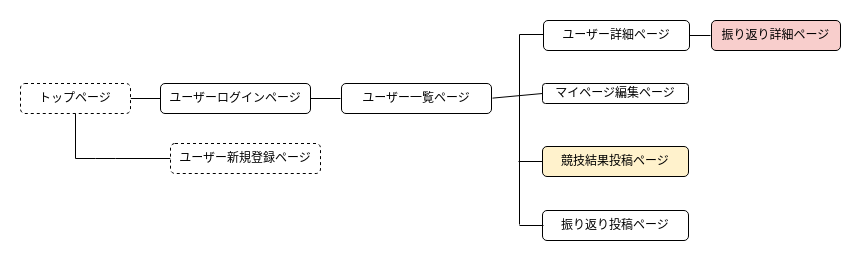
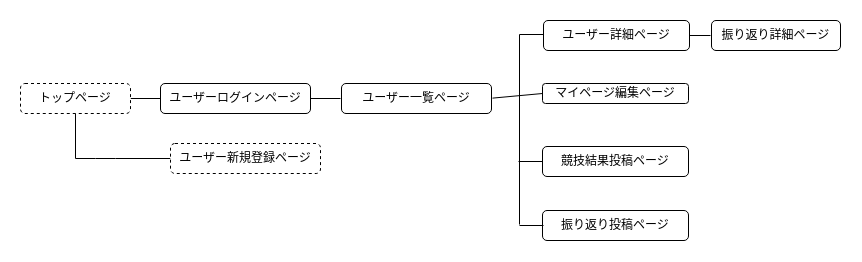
(776, 36) -> (776, 36)
(616, 162) -> (616, 162)
